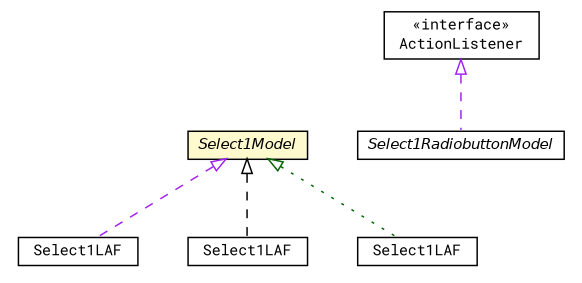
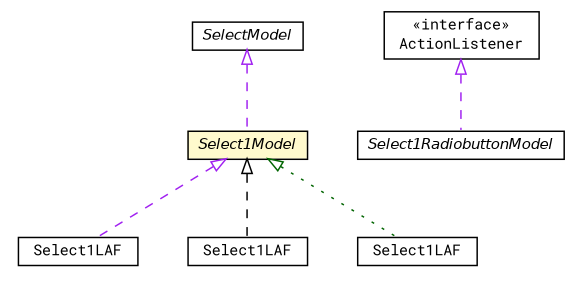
none -> (247, 35)
